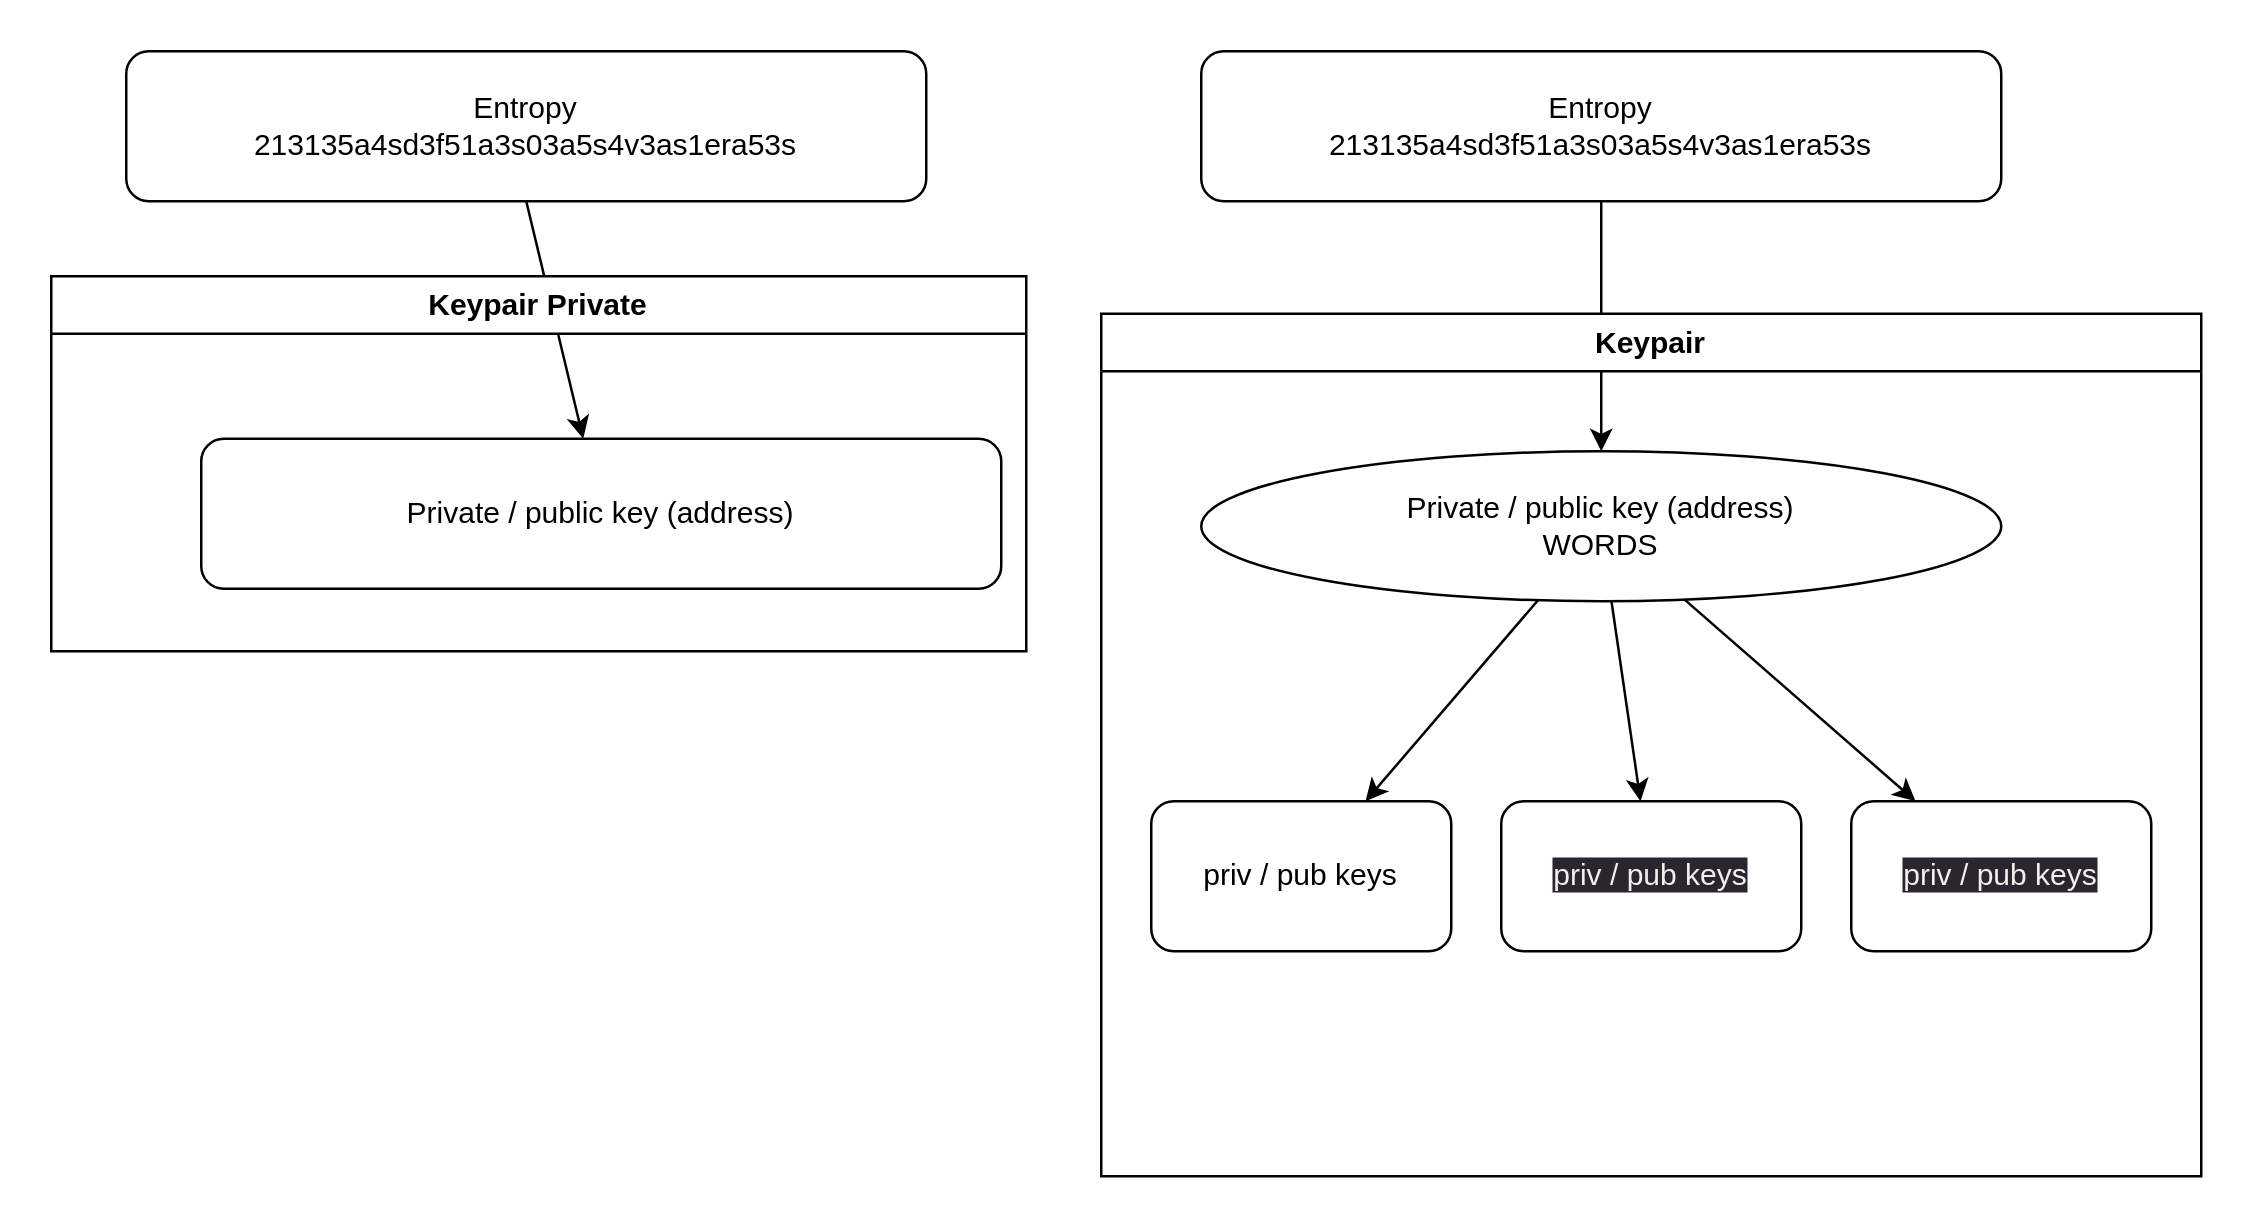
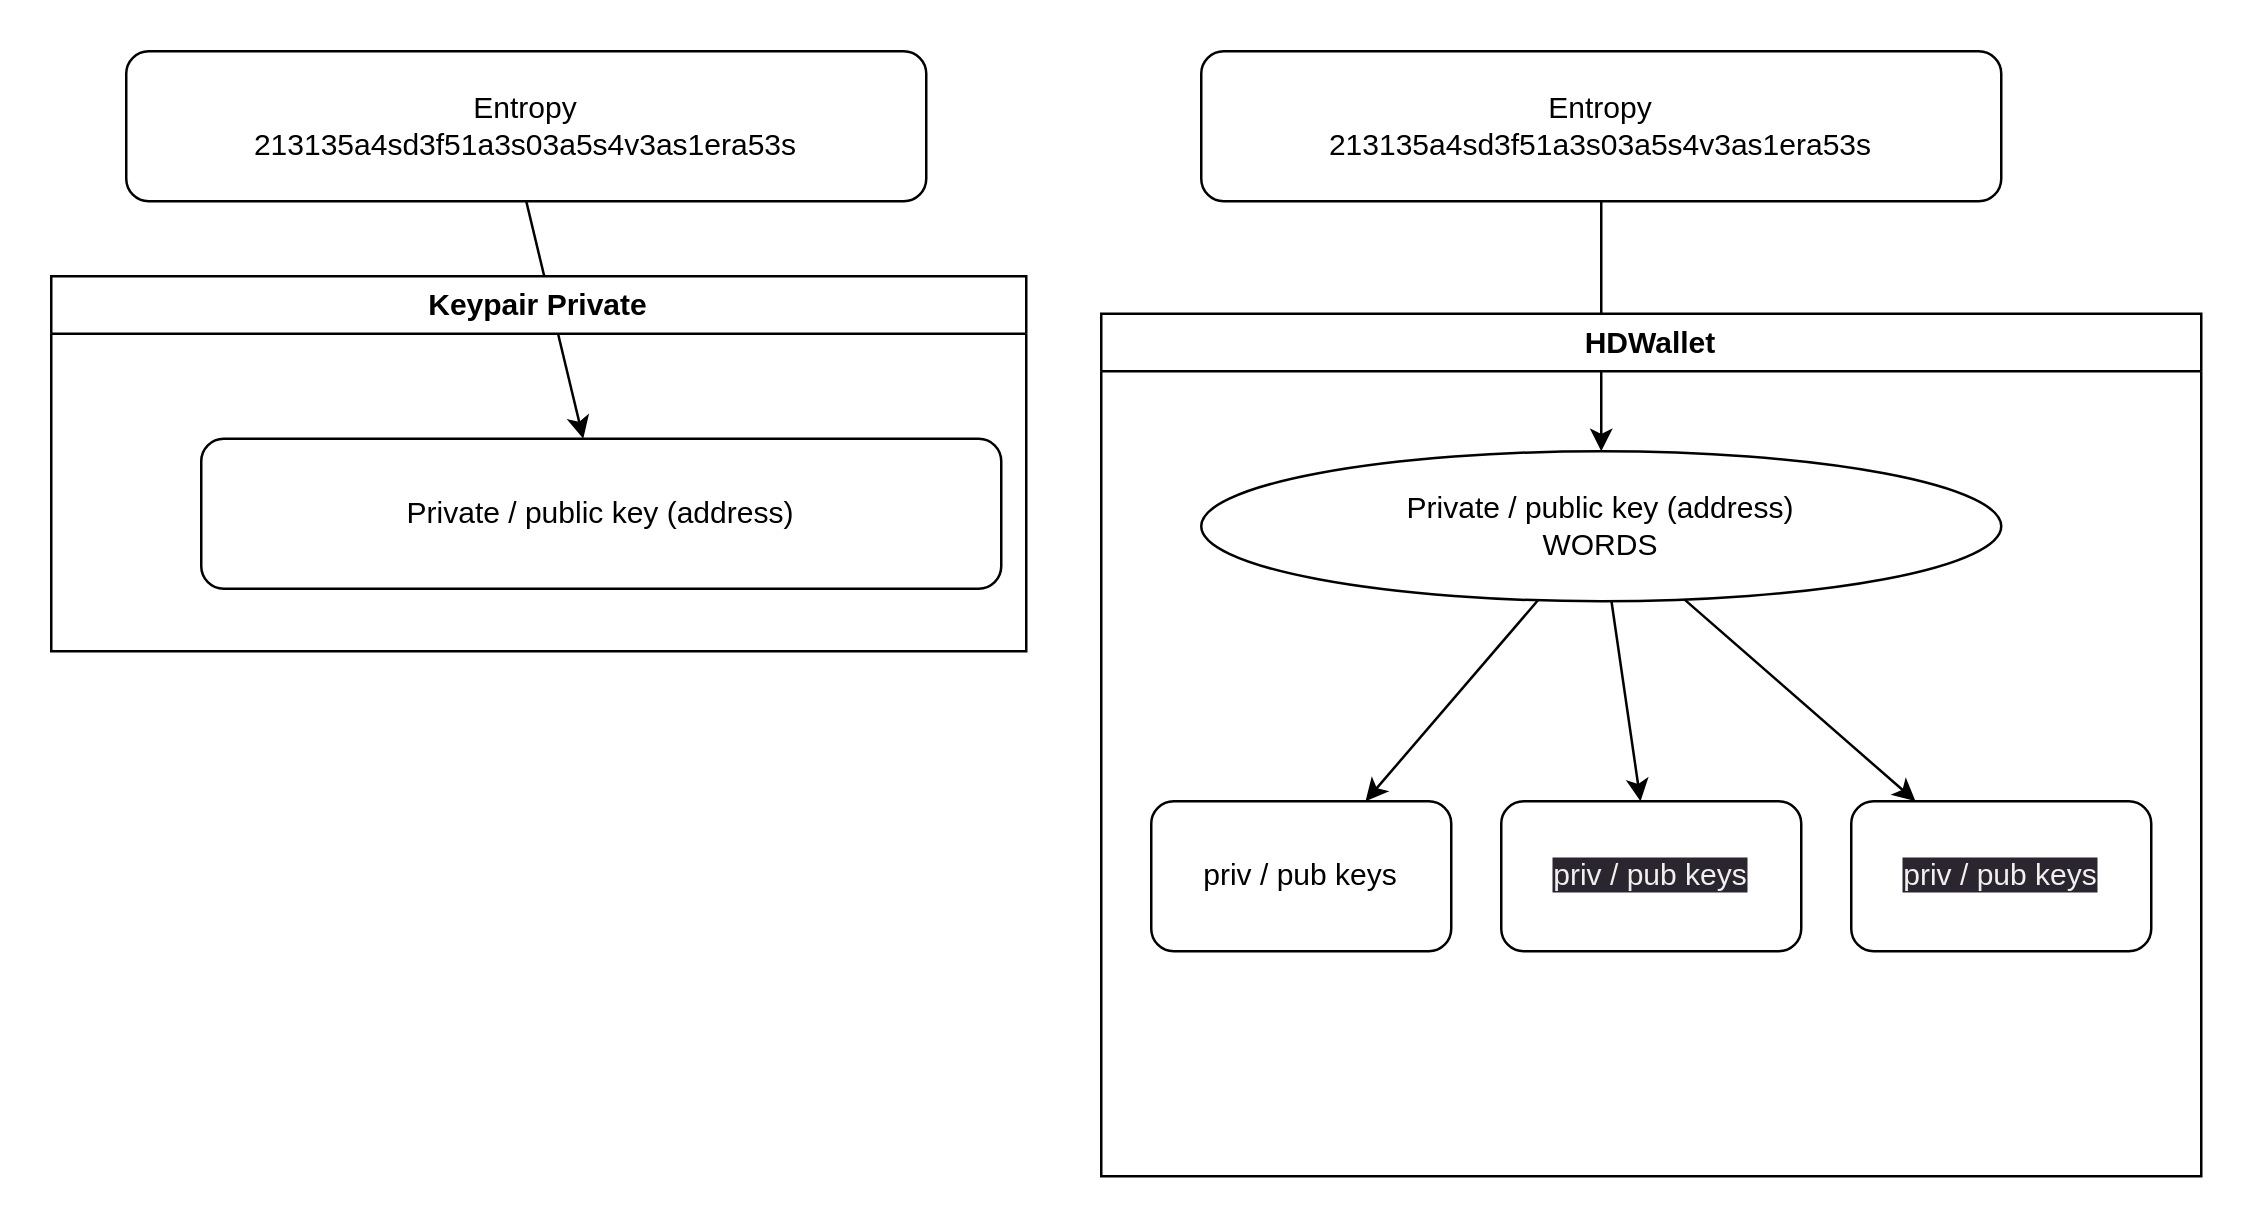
(1651, 344) -> (1651, 344)
